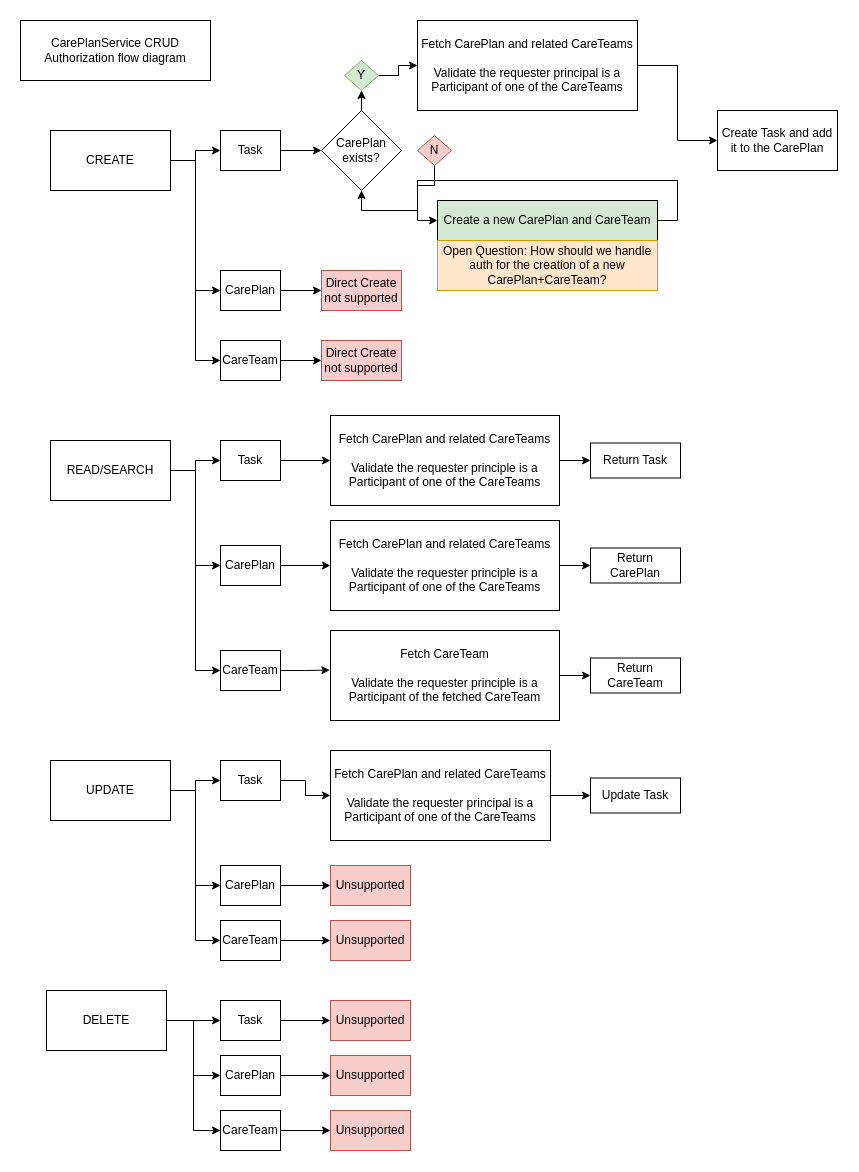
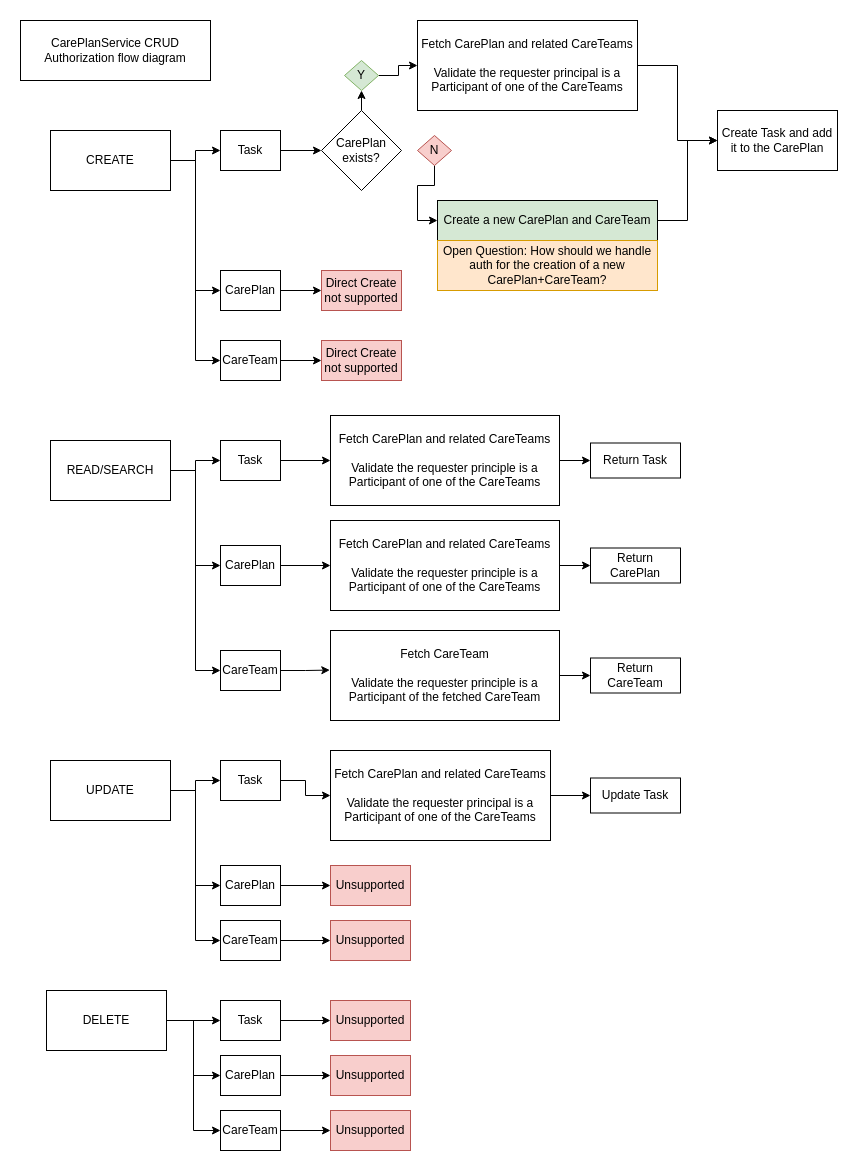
(568, 181) -> (688, 188)
